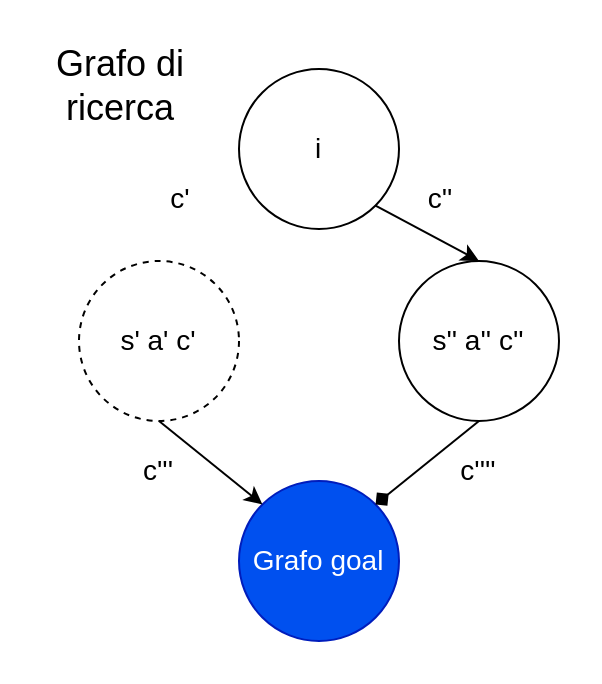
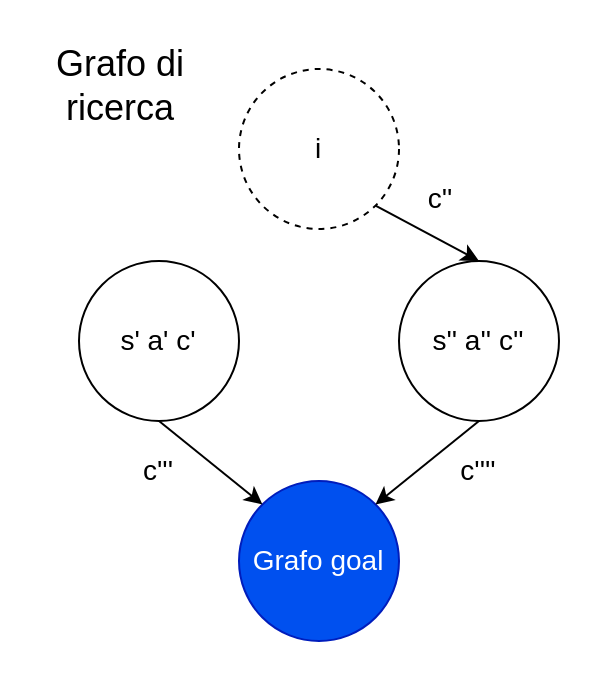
(319, 149) -> (319, 149)
(181, 199) -> none
(159, 341) -> (159, 341)
(388, 494) -> (387, 495)
